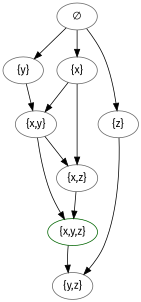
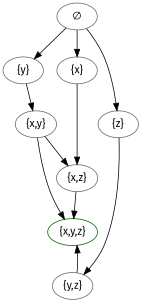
(59, 94) -> none
(68, 255) -> (78, 263)
